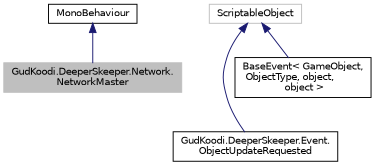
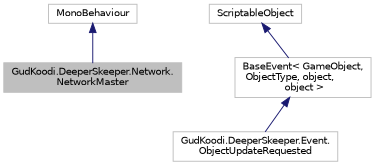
(93, 14) -> (93, 14)
(303, 78) -> (303, 78)
(223, 82) -> (275, 118)
(255, 147) -> (255, 147)
